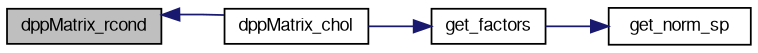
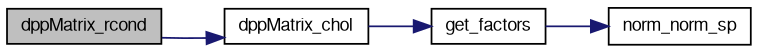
(202, 15) -> (184, 38)
(680, 26) -> (680, 26)
